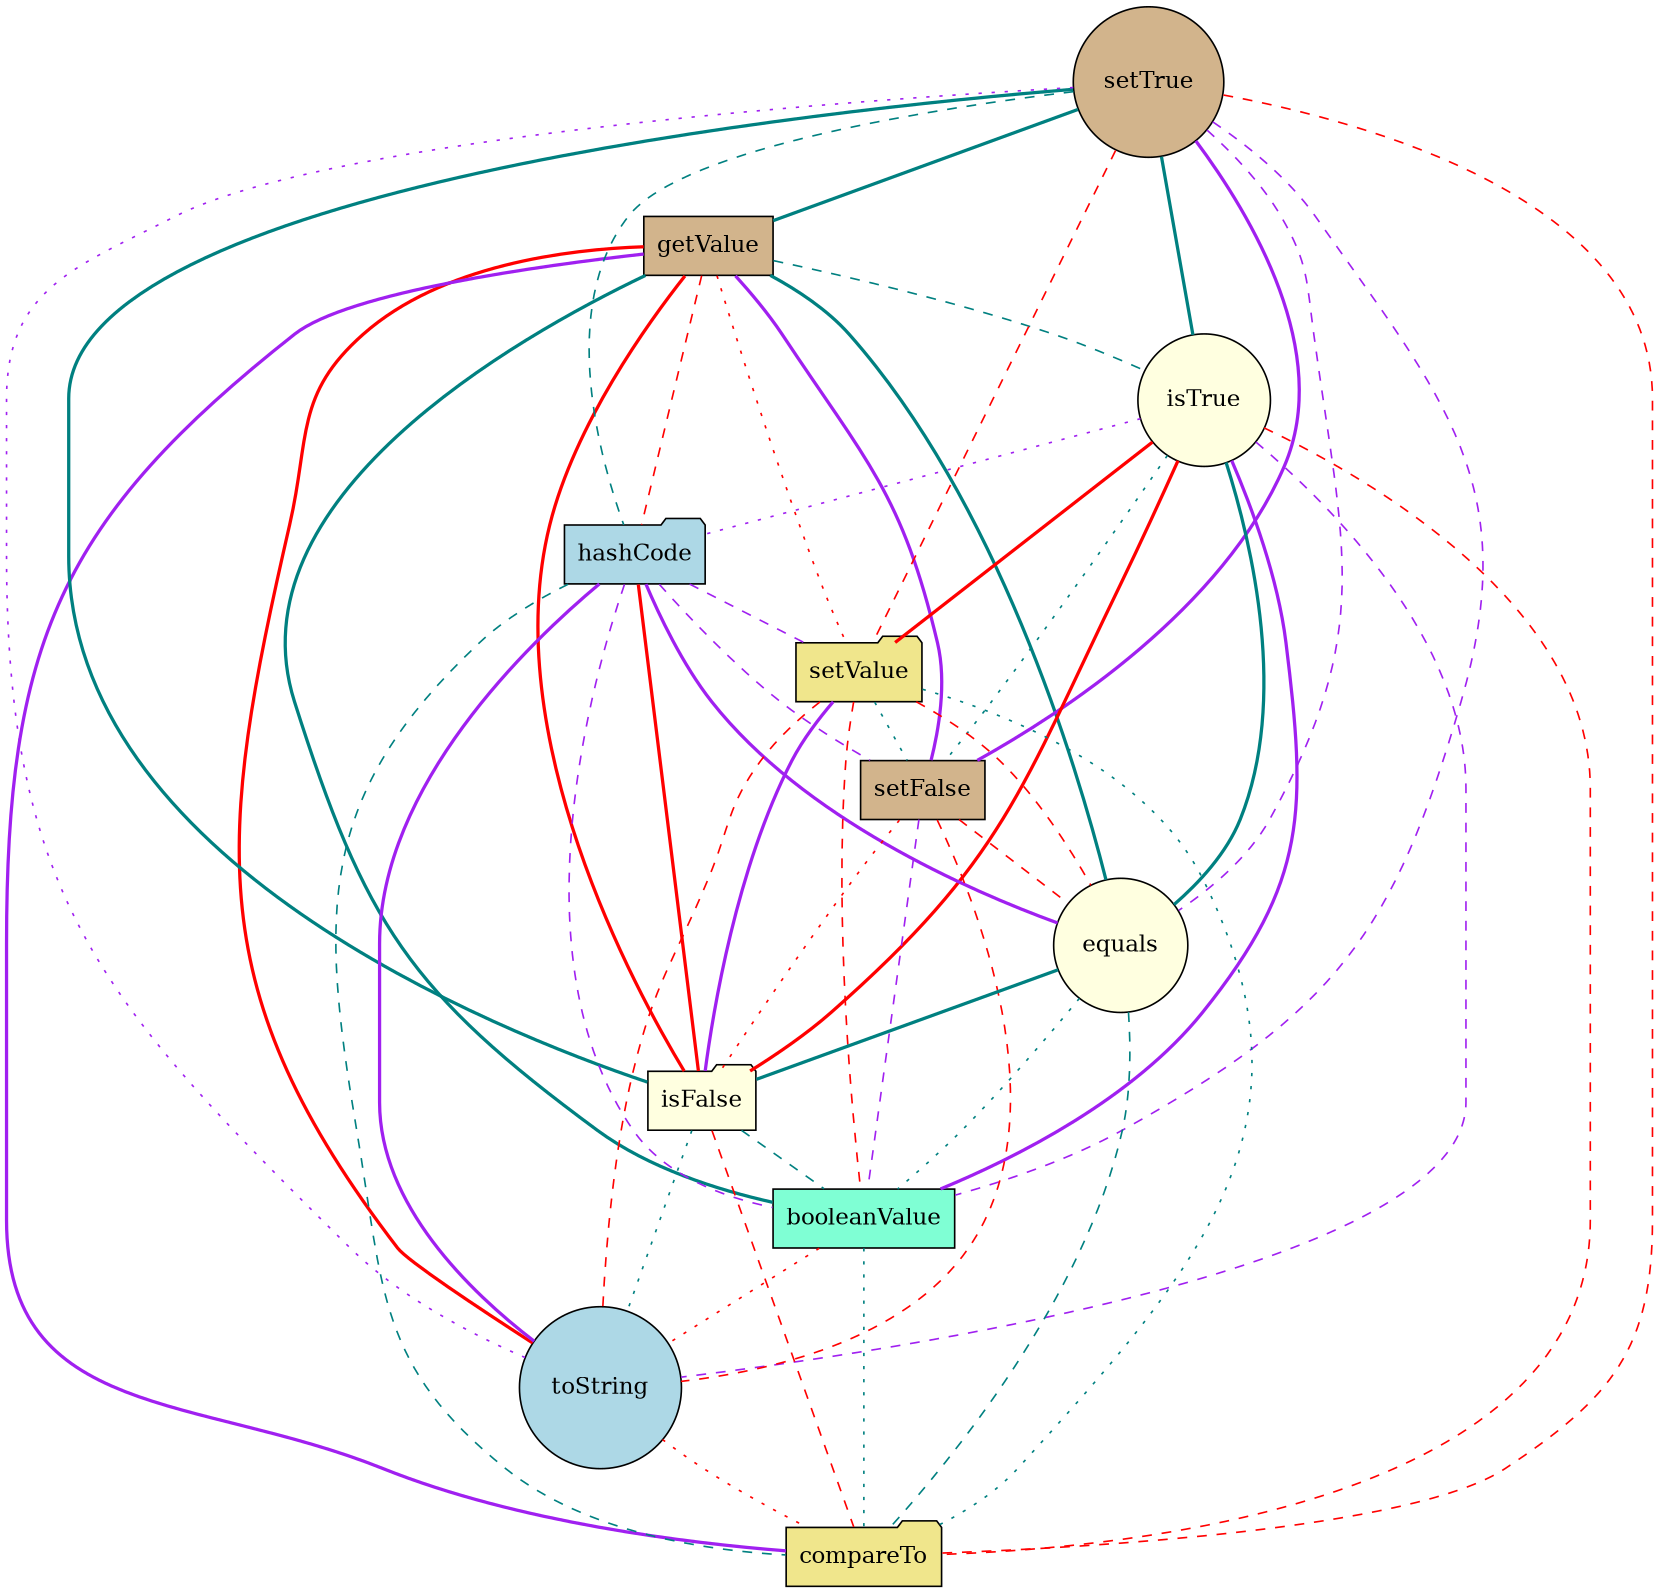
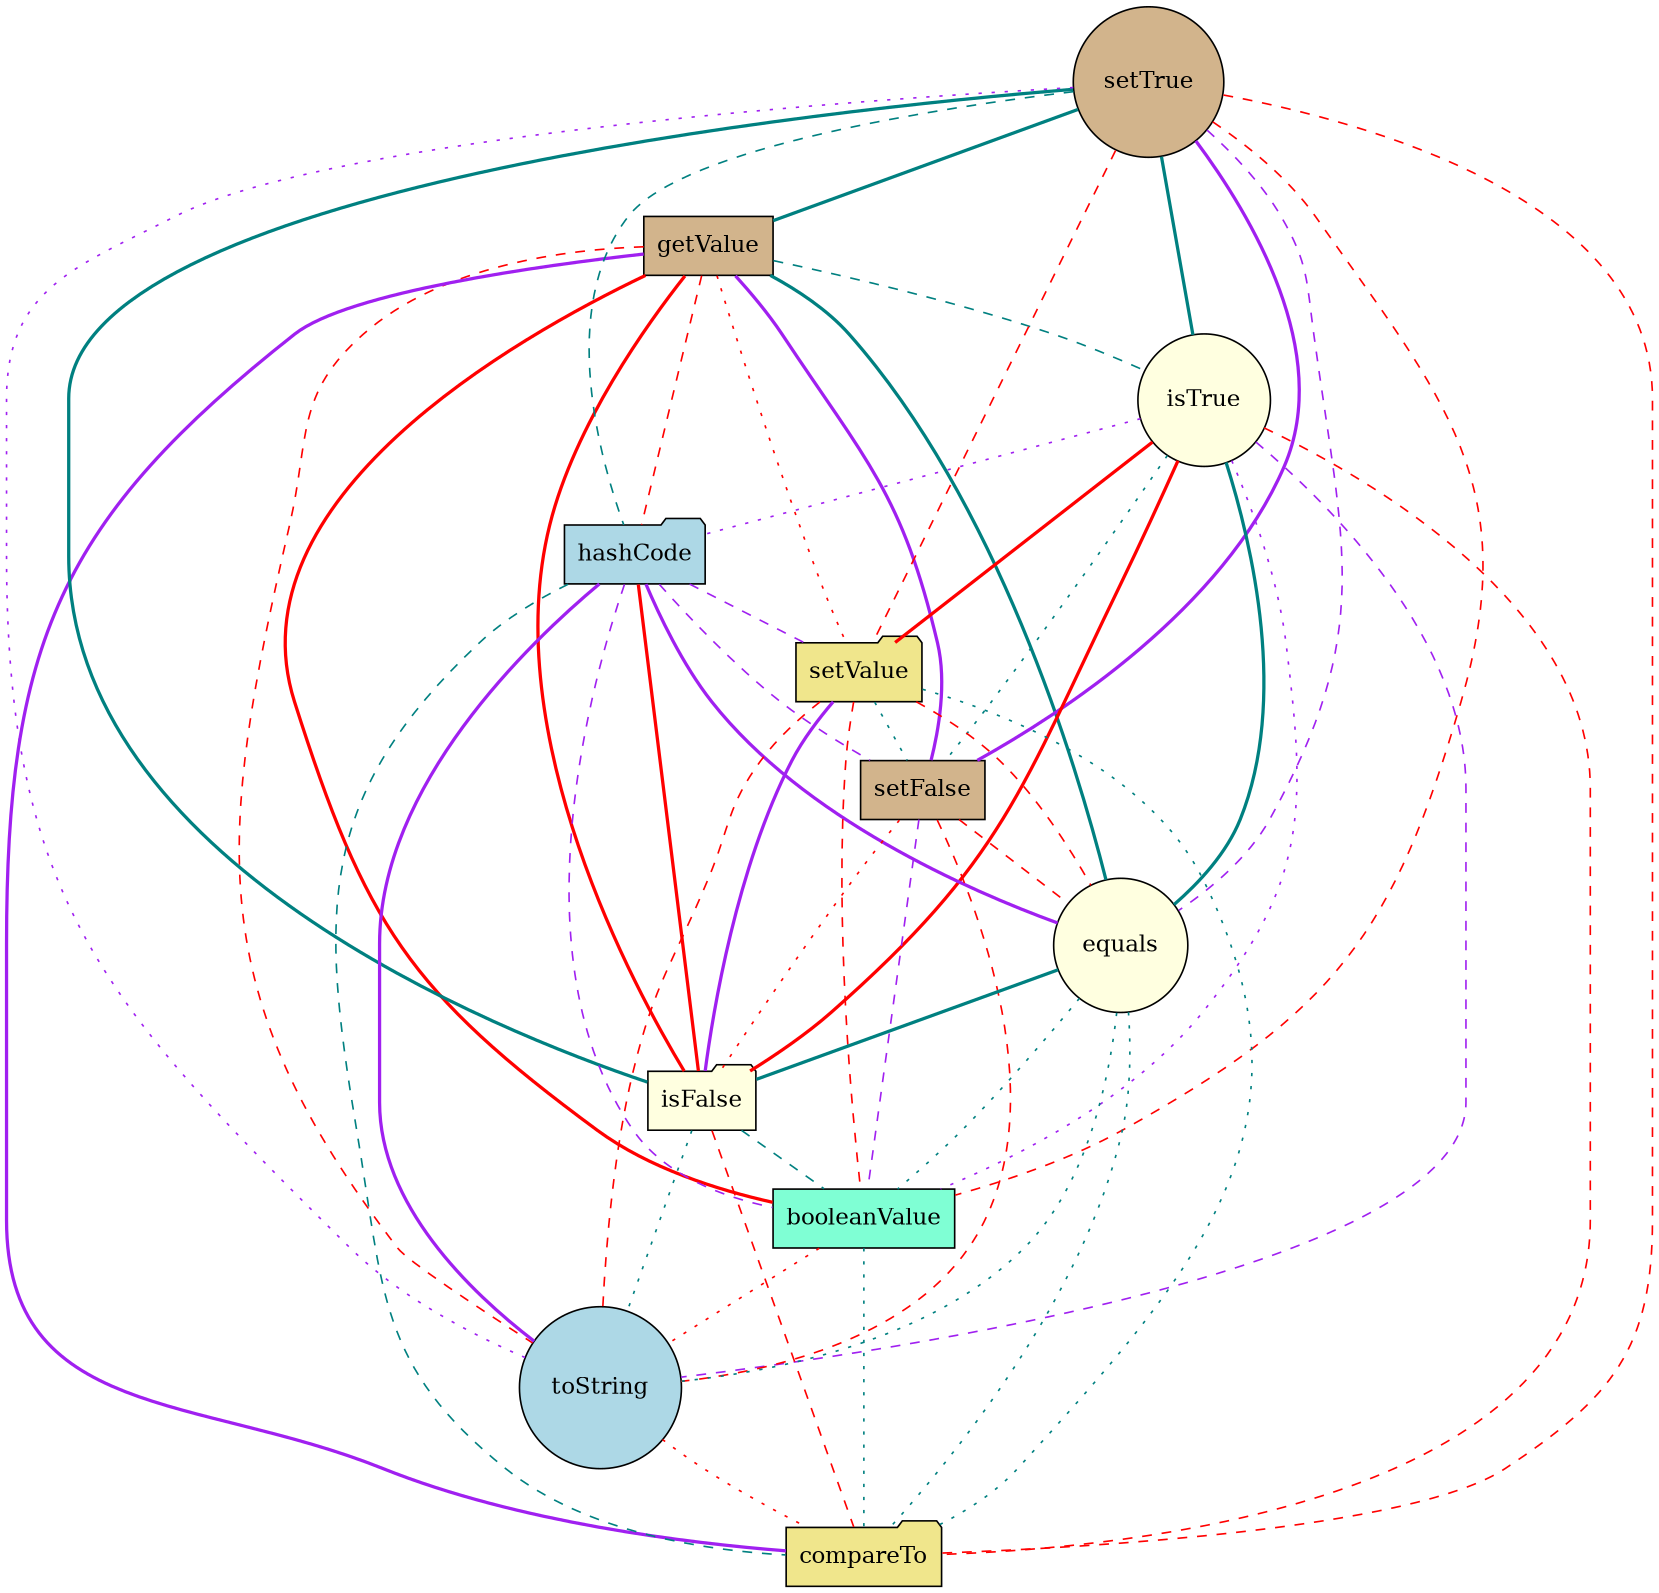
(249, 732) -> (249, 732)
(1450, 737) -> (1450, 737)
(315, 764) -> (315, 764)
(1273, 900) -> (1273, 900)
none -> (979, 1285)
(1059, 1291) -> (1059, 1291)
